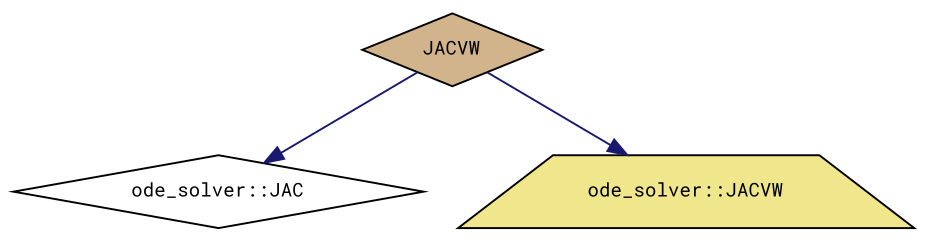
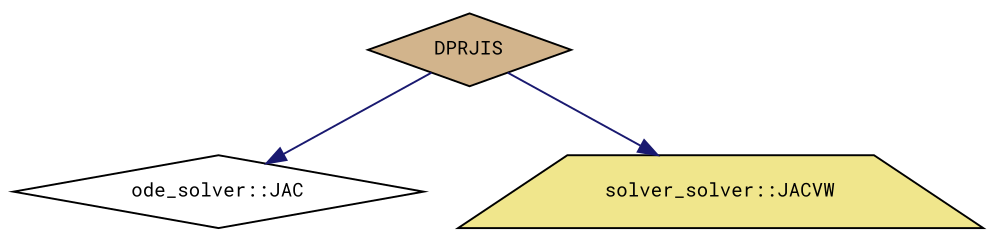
(452, 50) -> (470, 50)
(686, 192) -> (721, 192)
